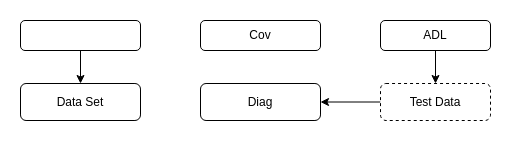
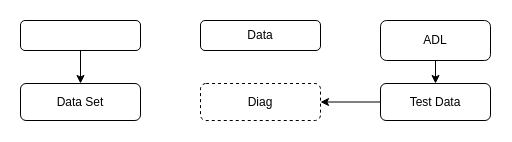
(261, 36) -> (261, 36)
(436, 36) -> (436, 41)
(261, 102) -> (261, 102)
(436, 102) -> (436, 102)
